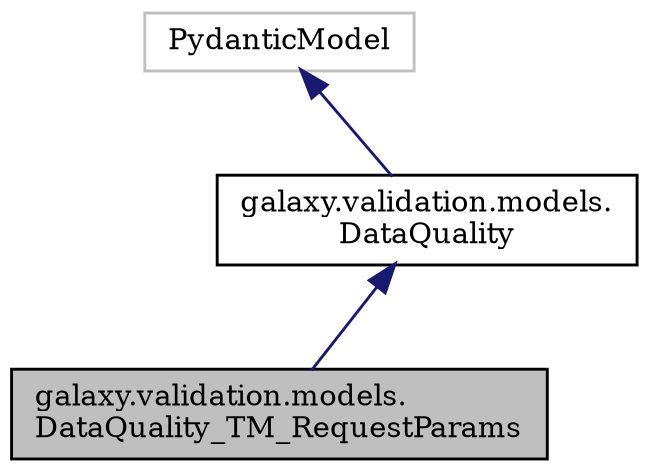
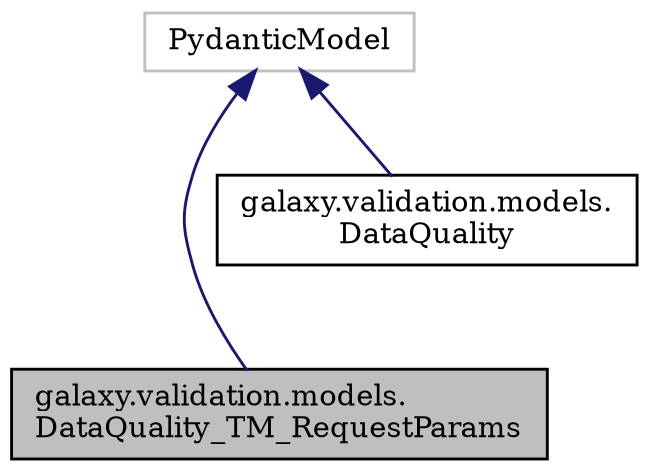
(344, 329) -> (185, 233)
